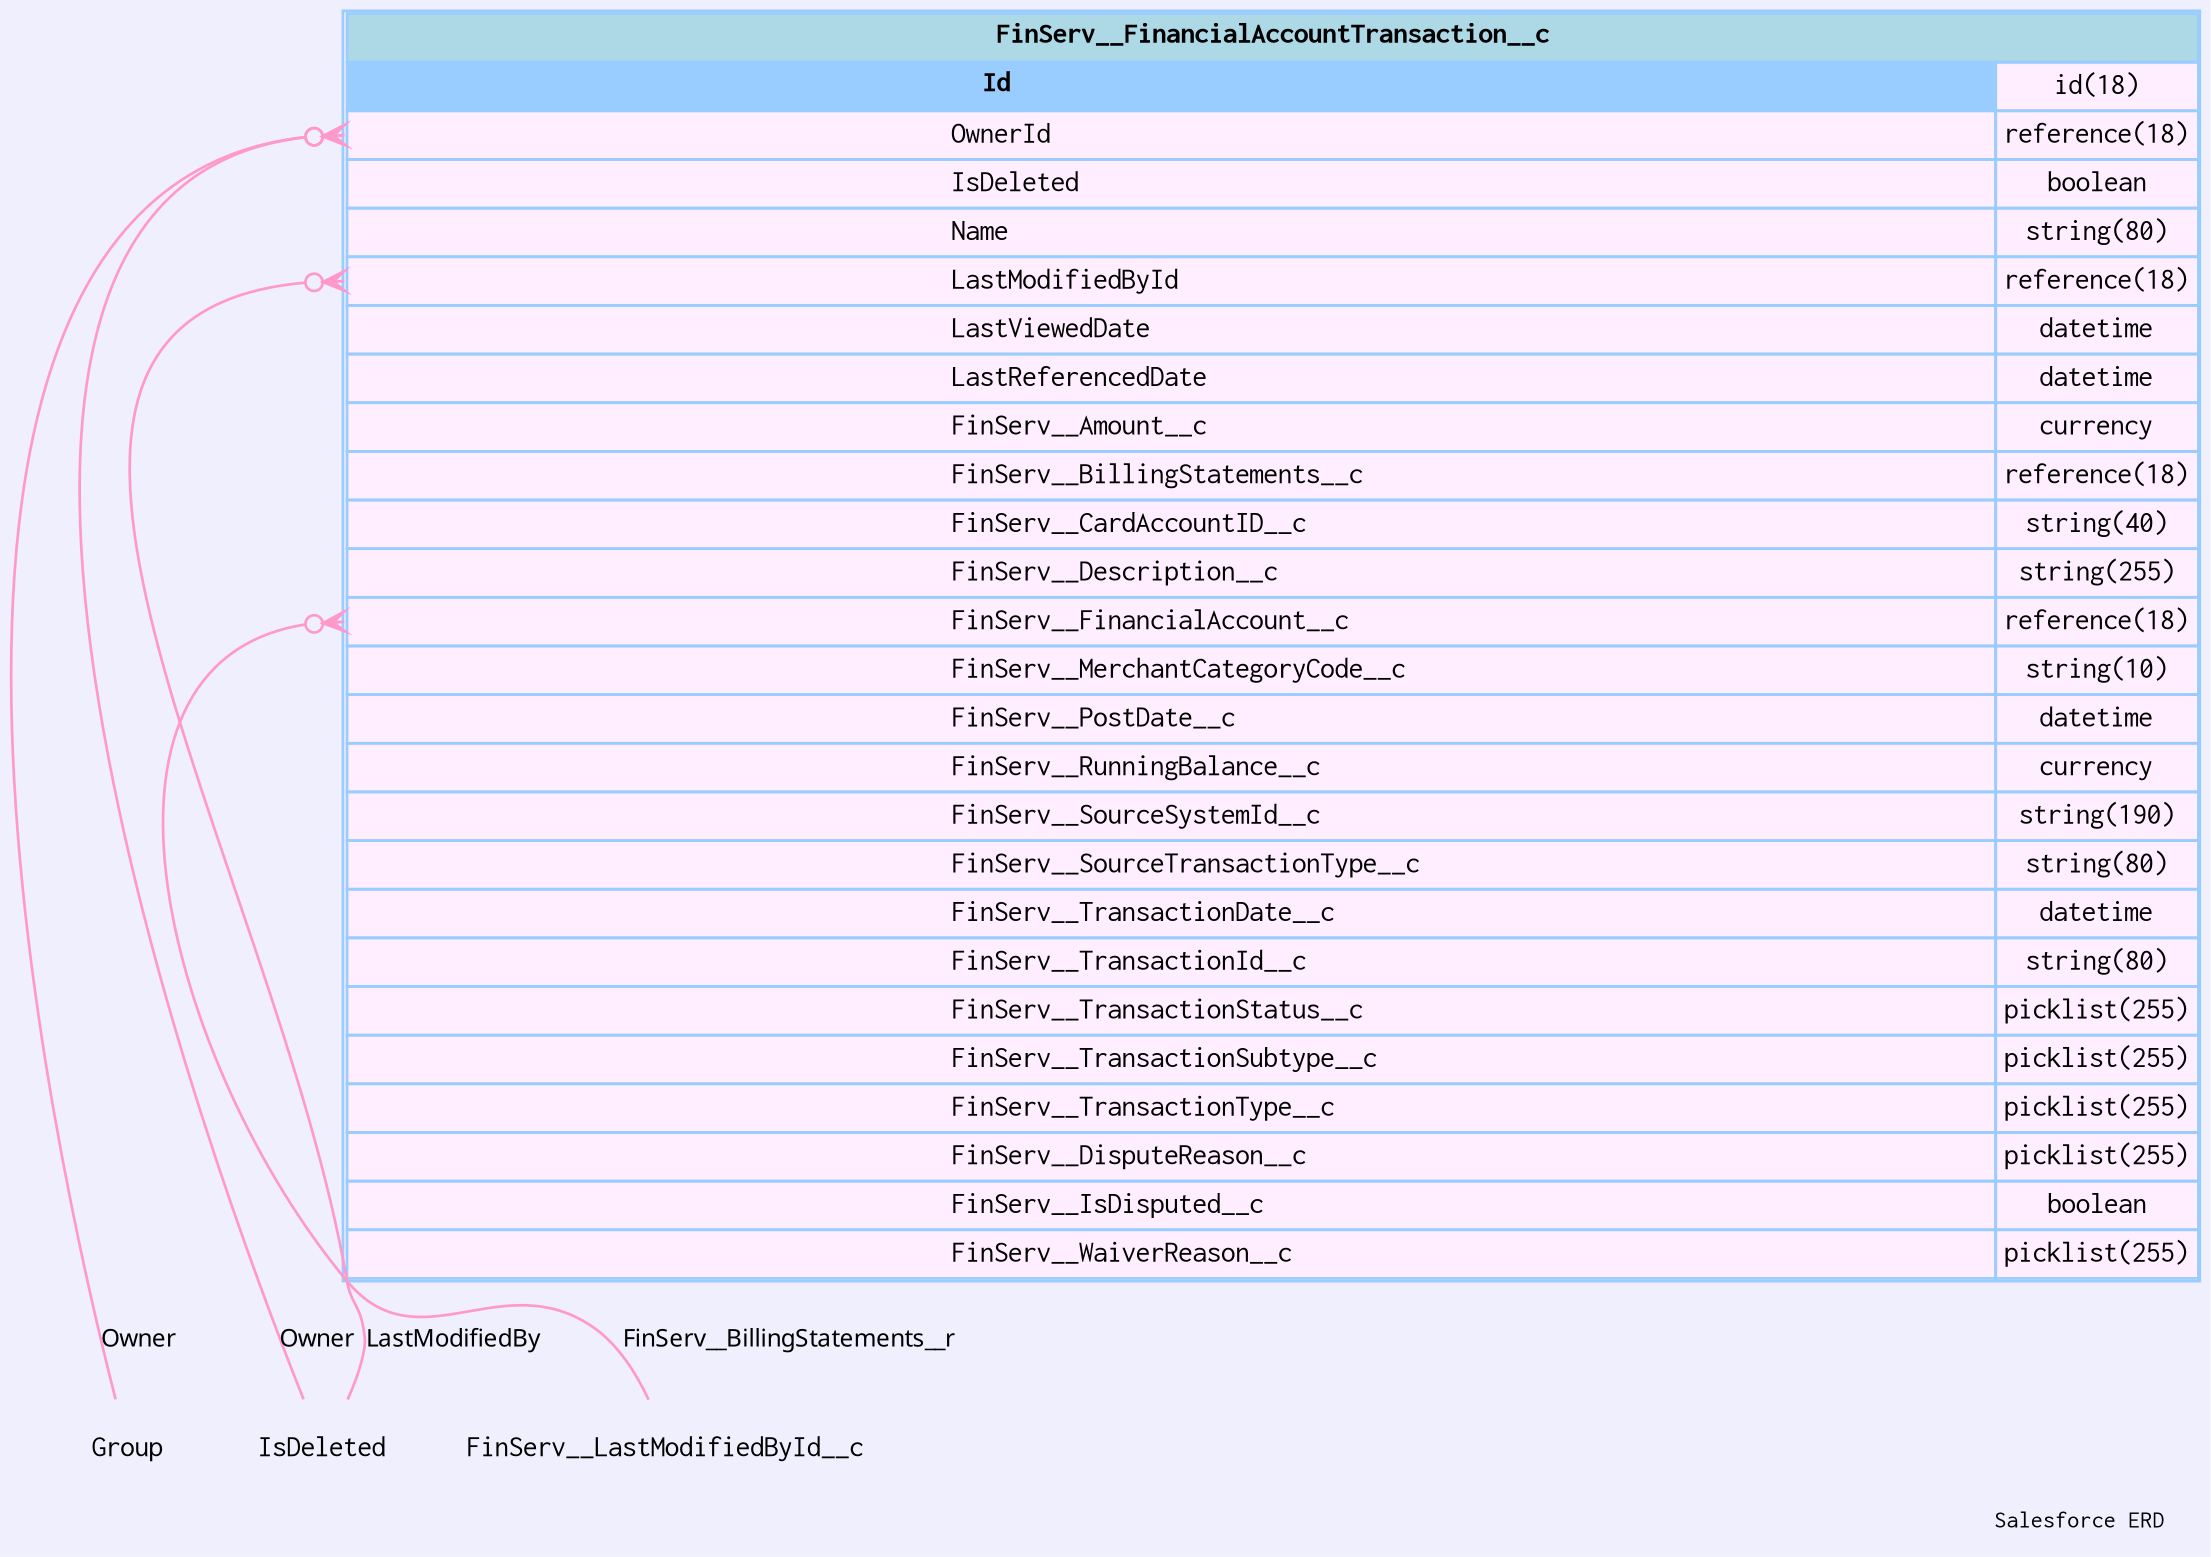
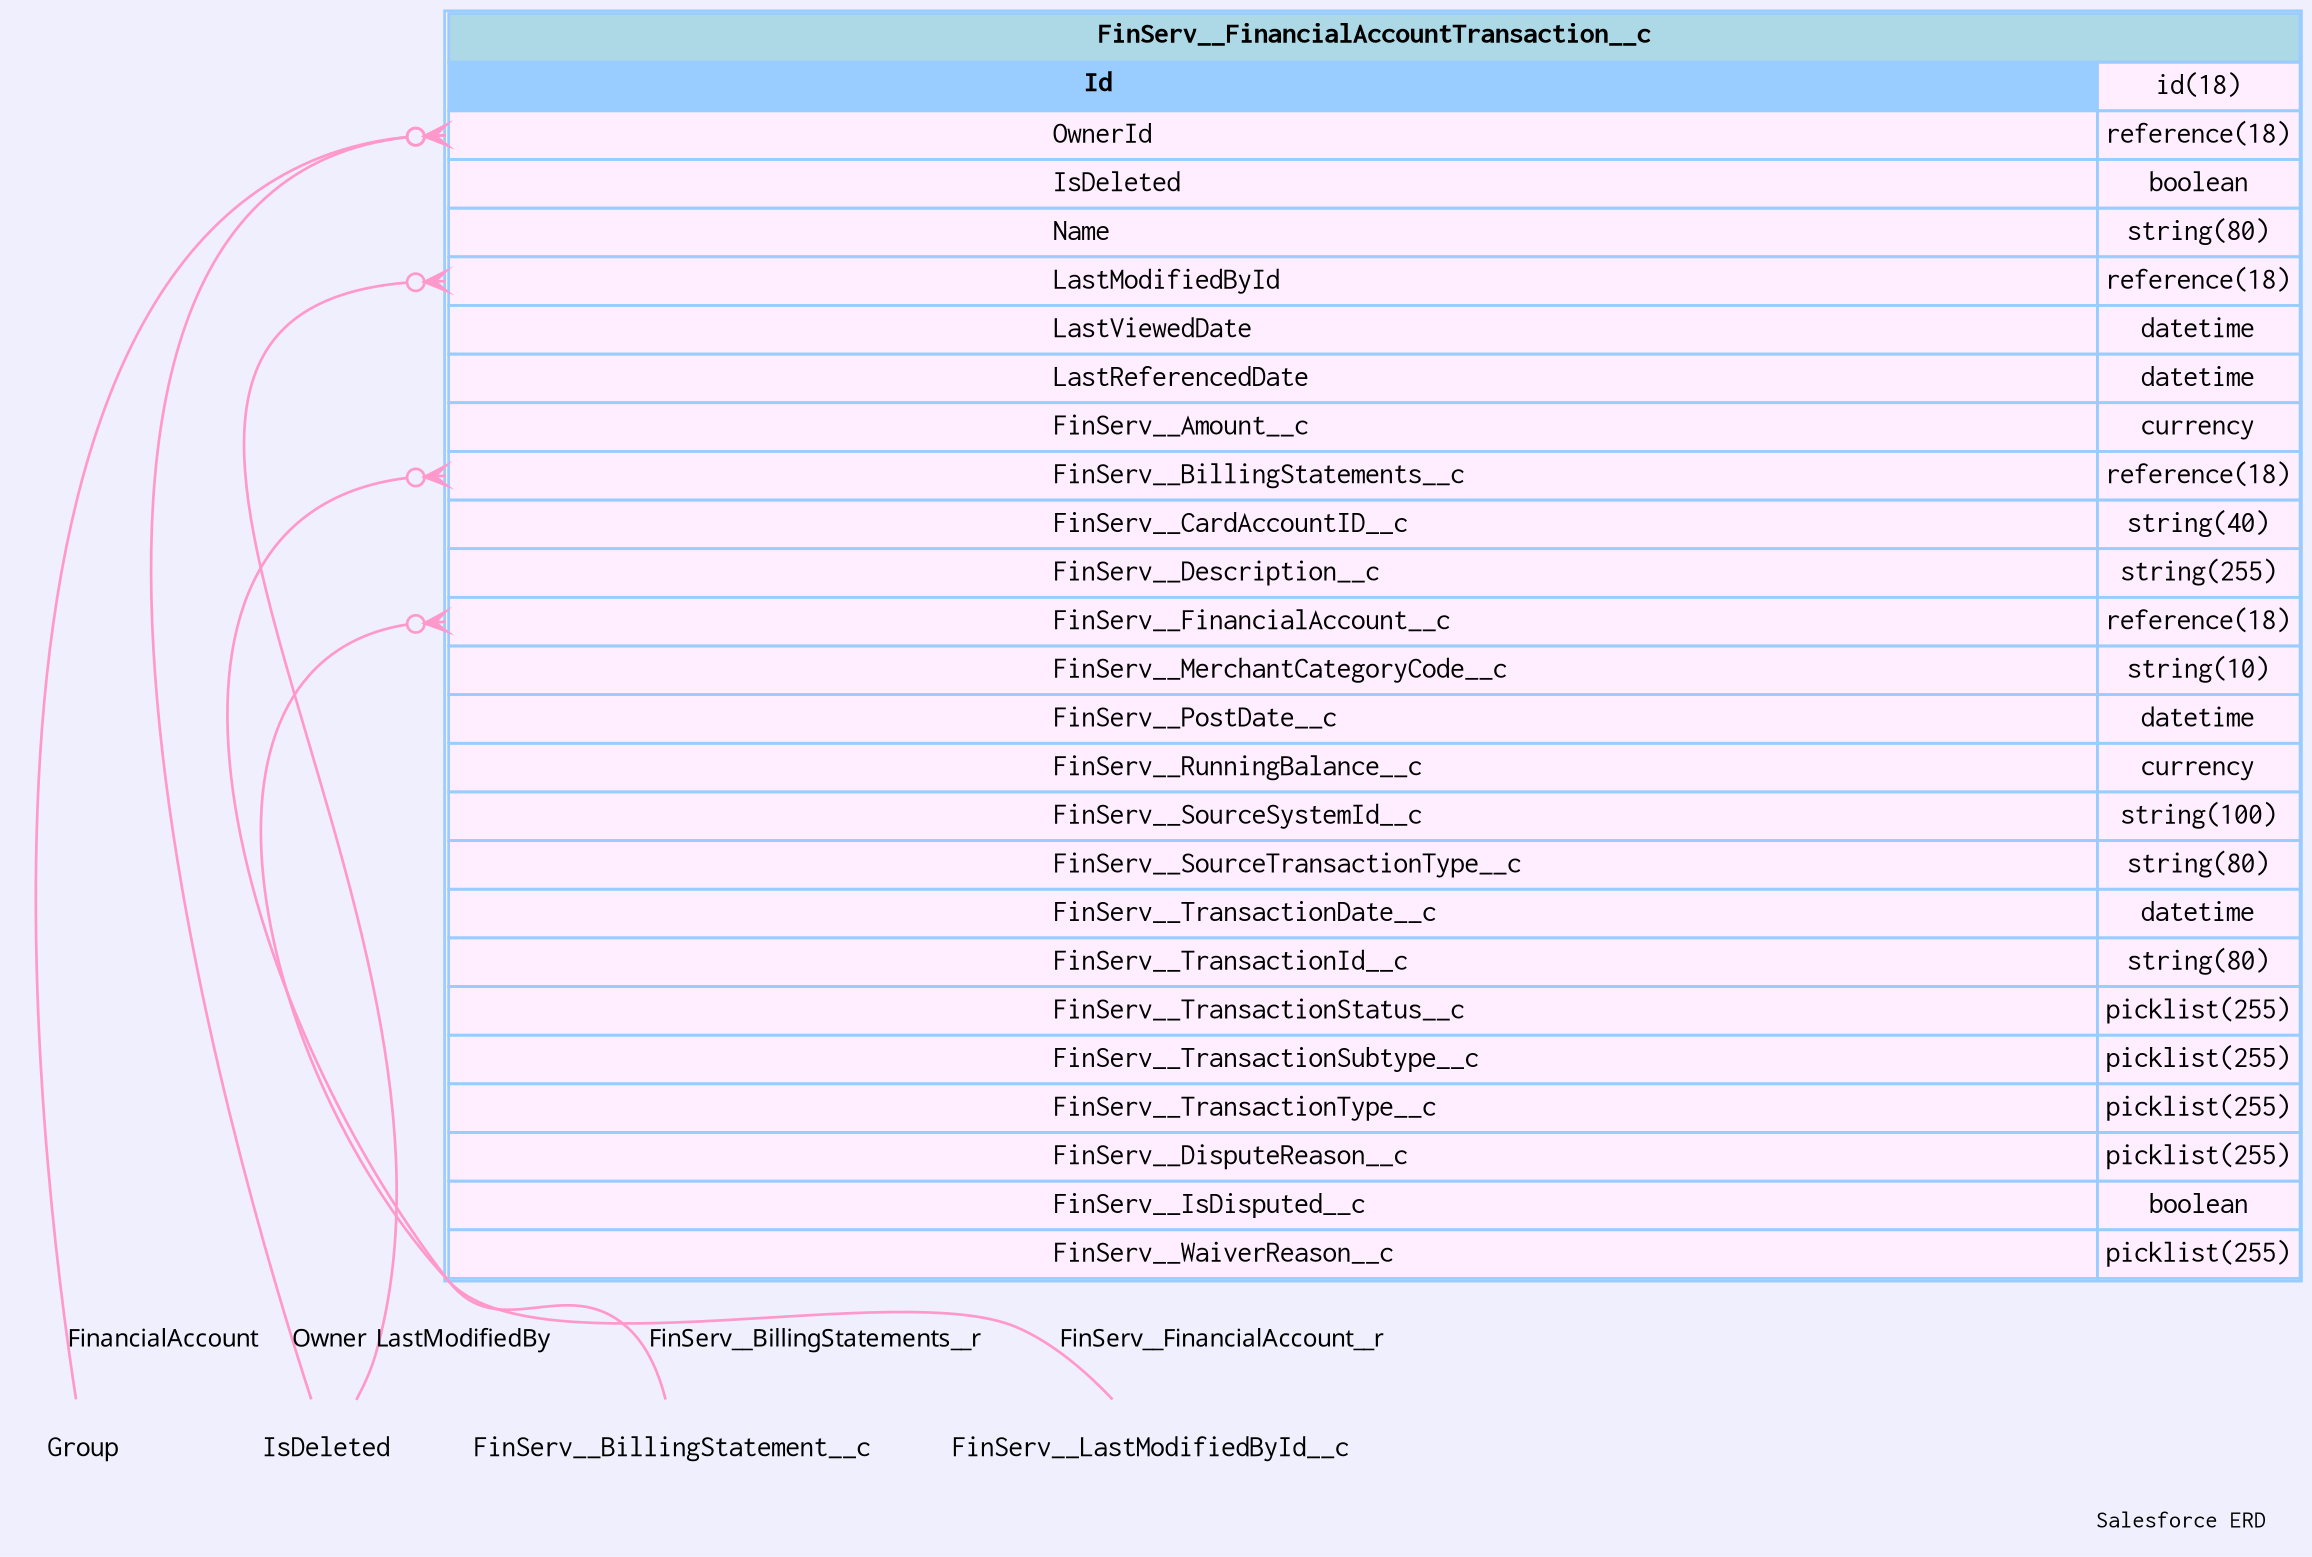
(2097, 815) -> (2199, 815)
(139, 1341) -> (164, 1341)
(790, 1341) -> (1223, 1341)
none -> (673, 1449)
